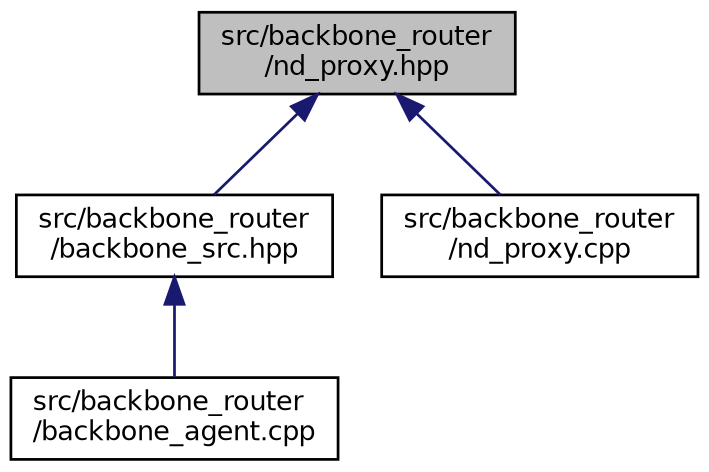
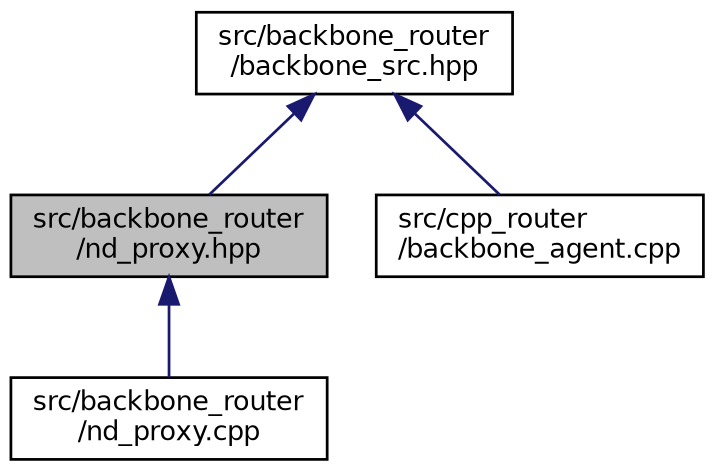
(256, 154) -> (252, 154)
(174, 419) -> (540, 236)
